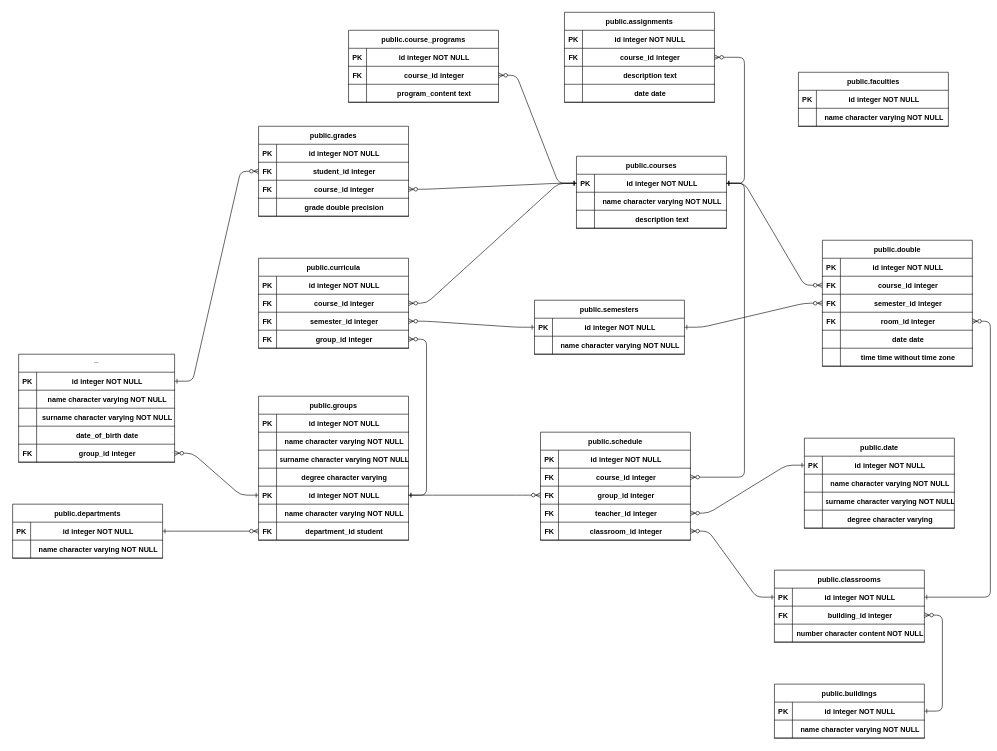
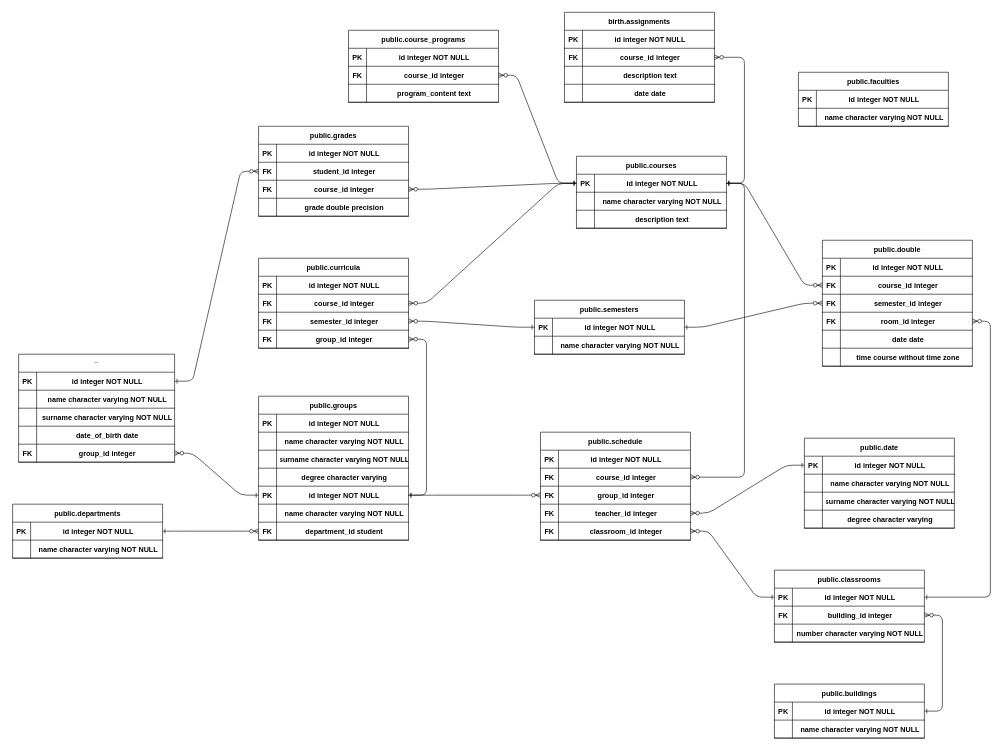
(639, 22) -> (639, 22)
(908, 358) -> (908, 358)
(860, 634) -> (860, 634)
